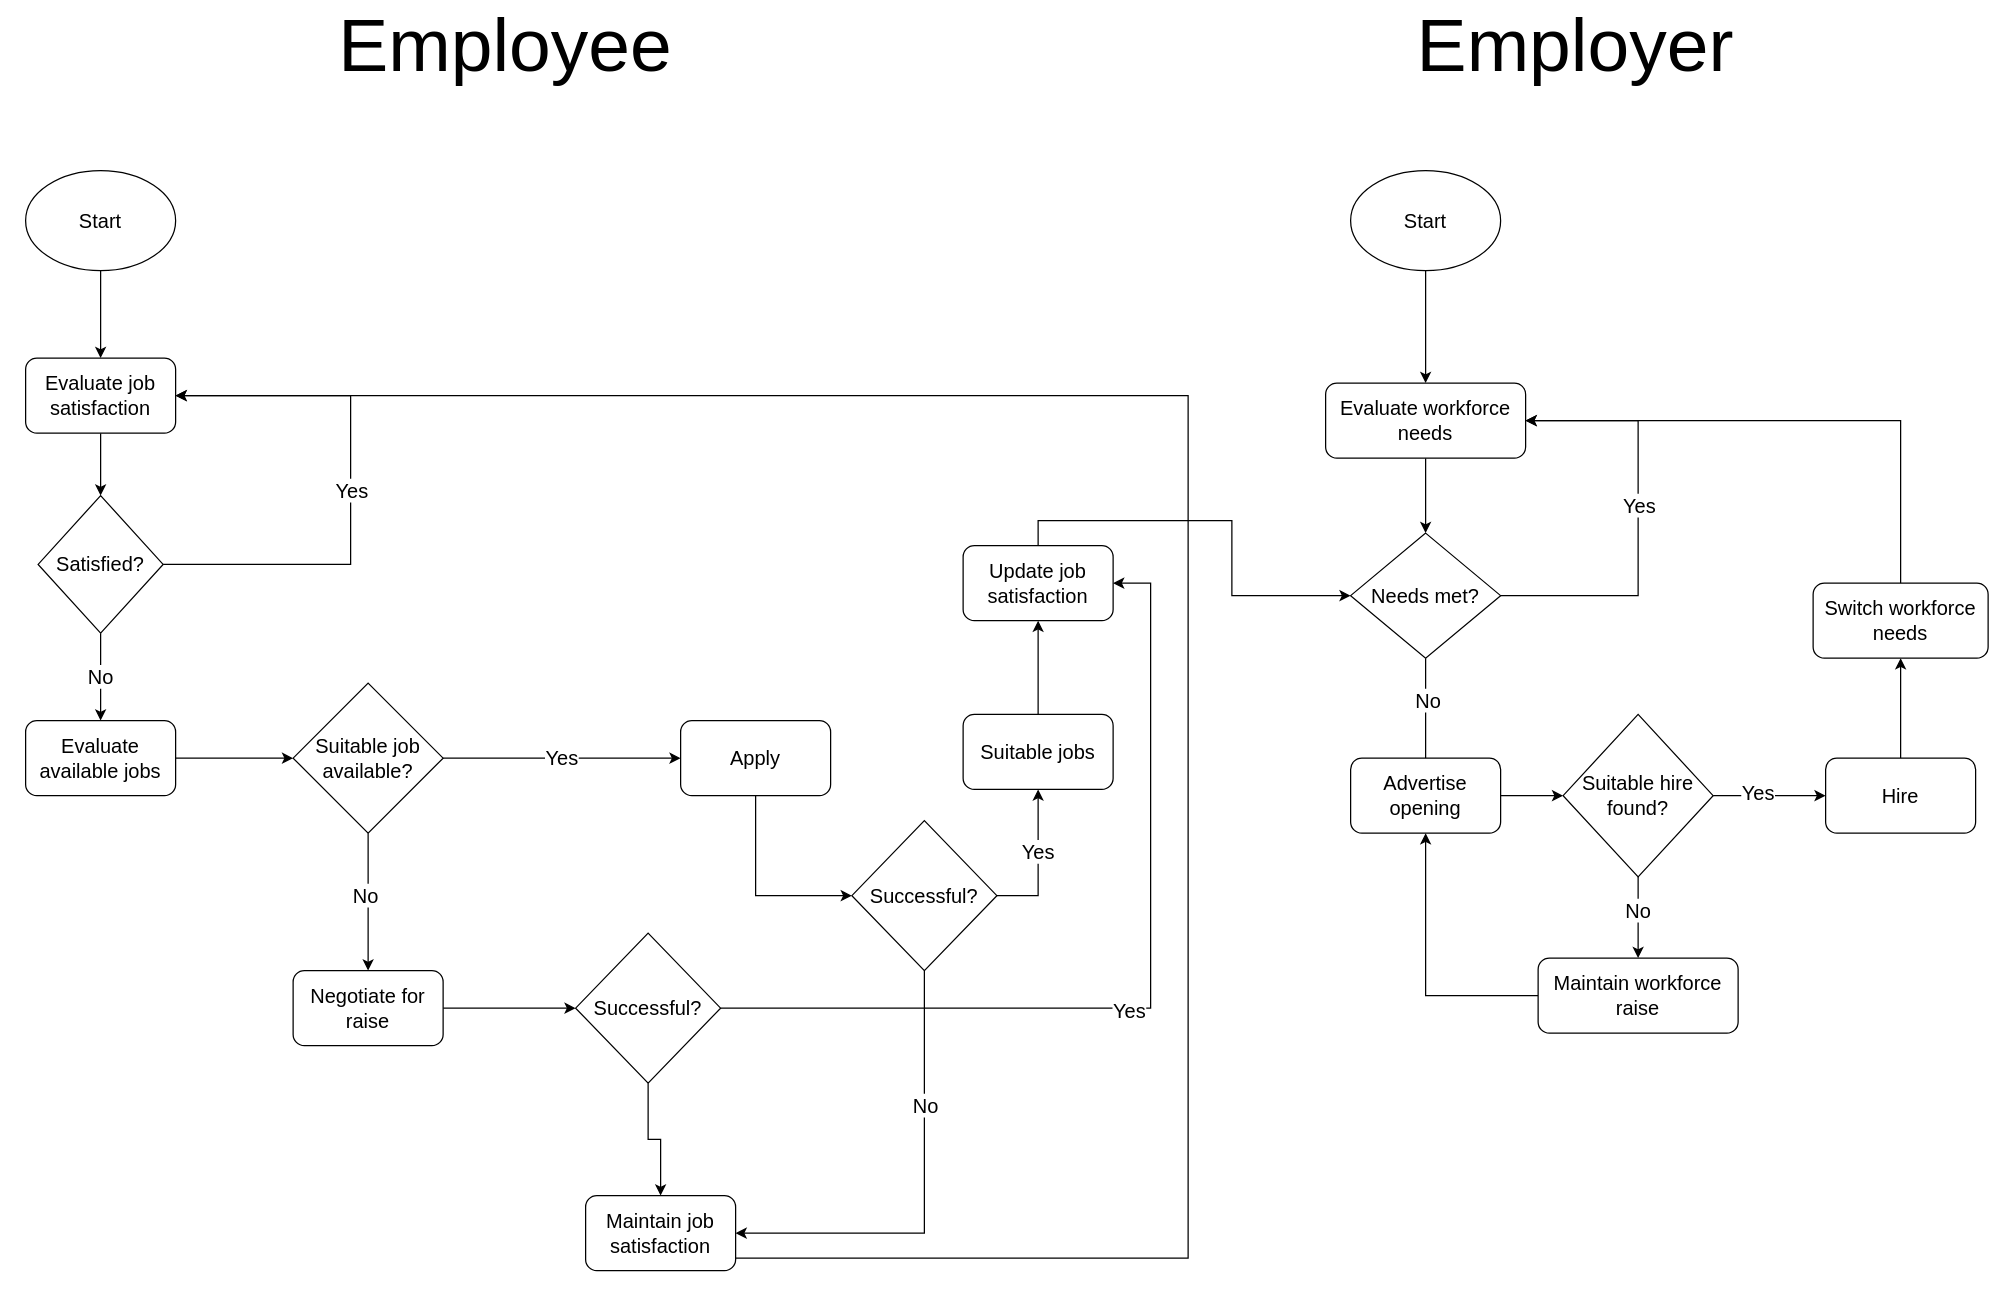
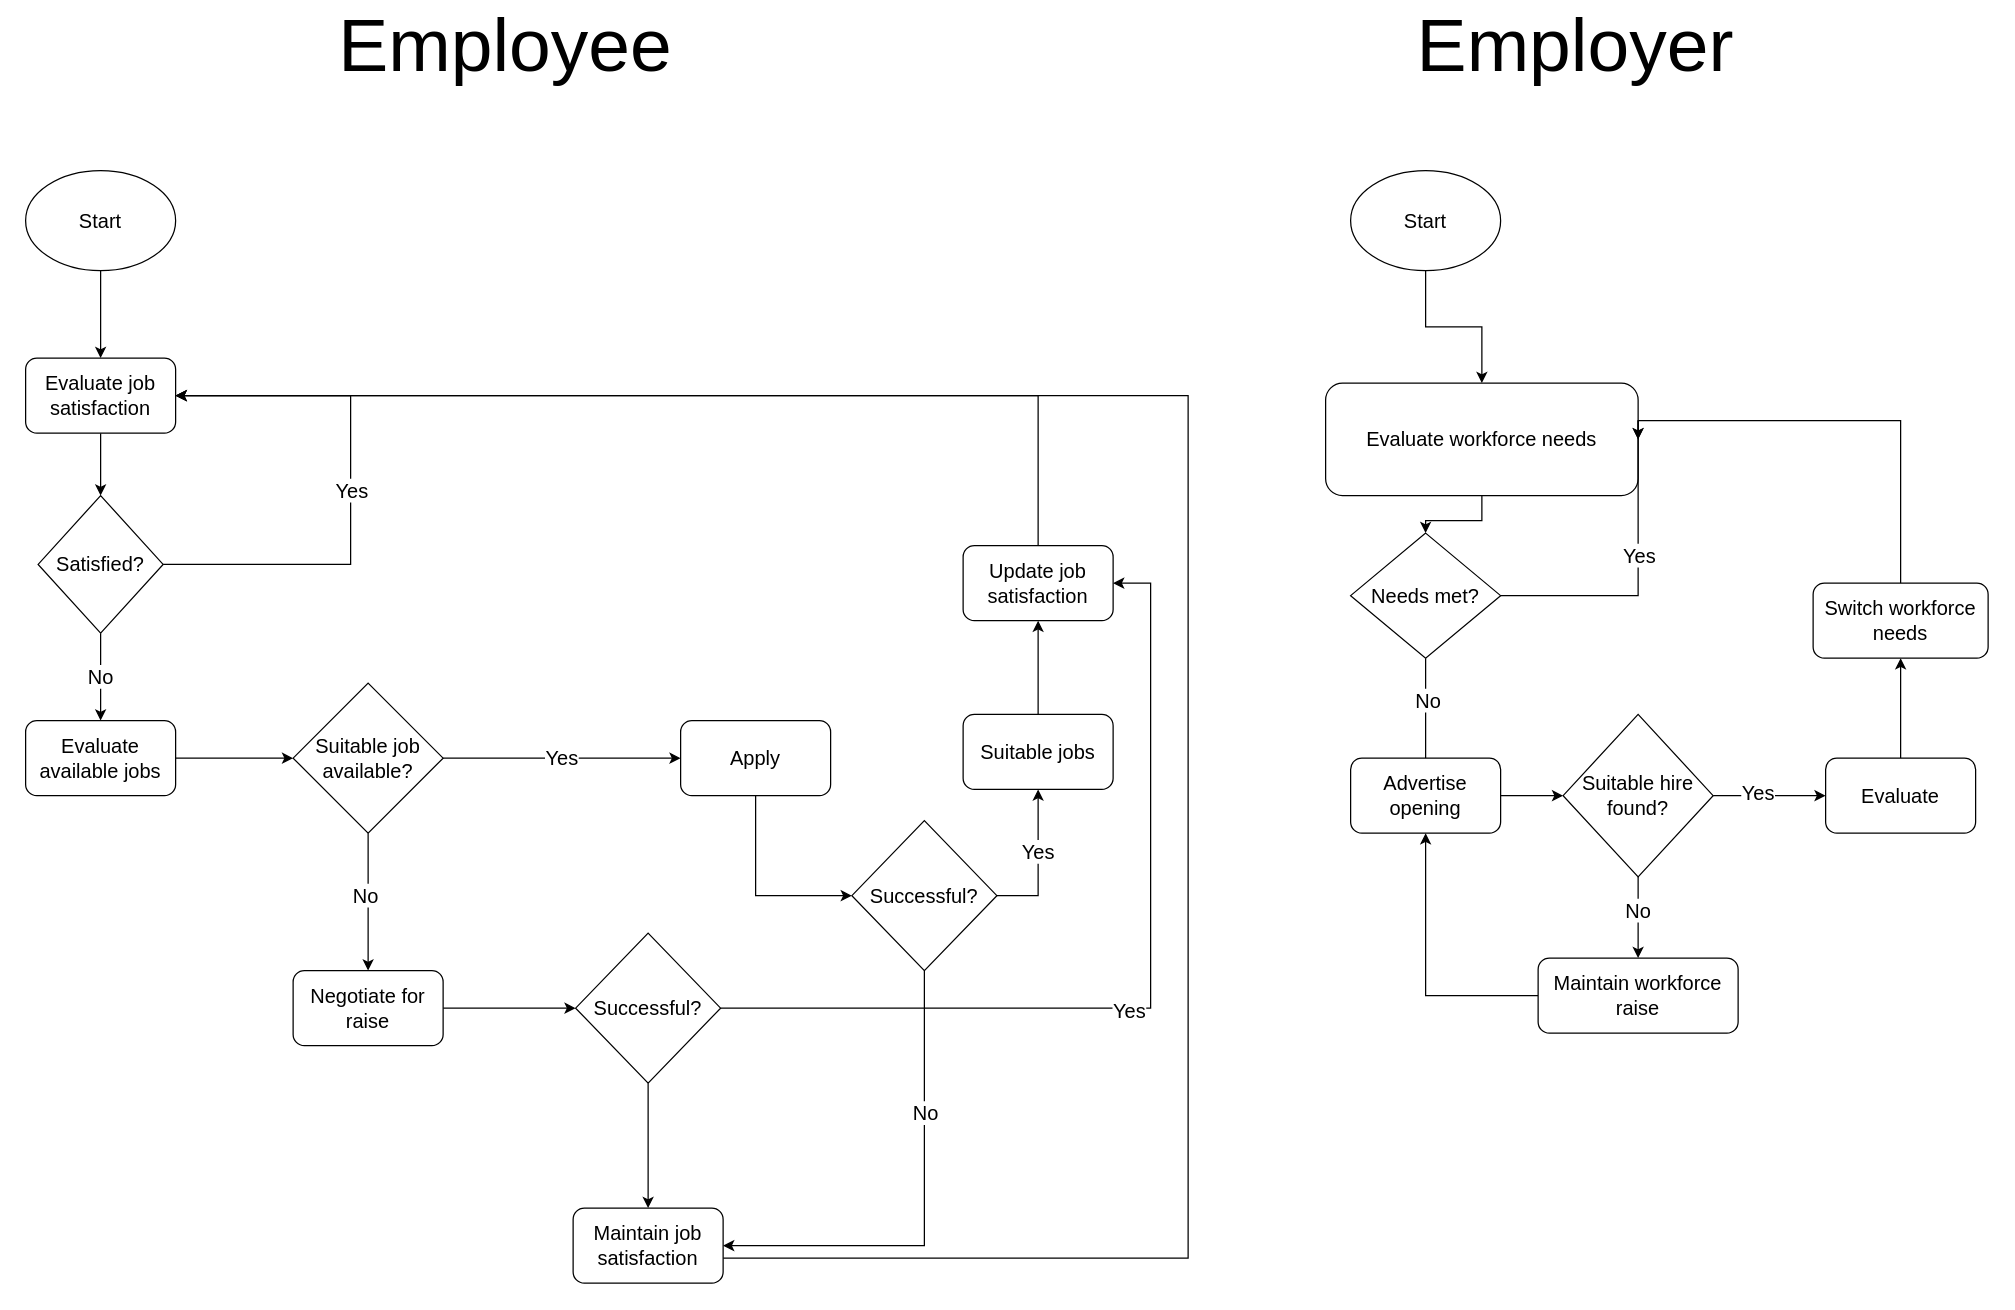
(1426, 421) -> (1482, 439)
(1227, 521) -> (1038, 460)
(1901, 796) -> (1901, 796)
(661, 1233) -> (648, 1246)
